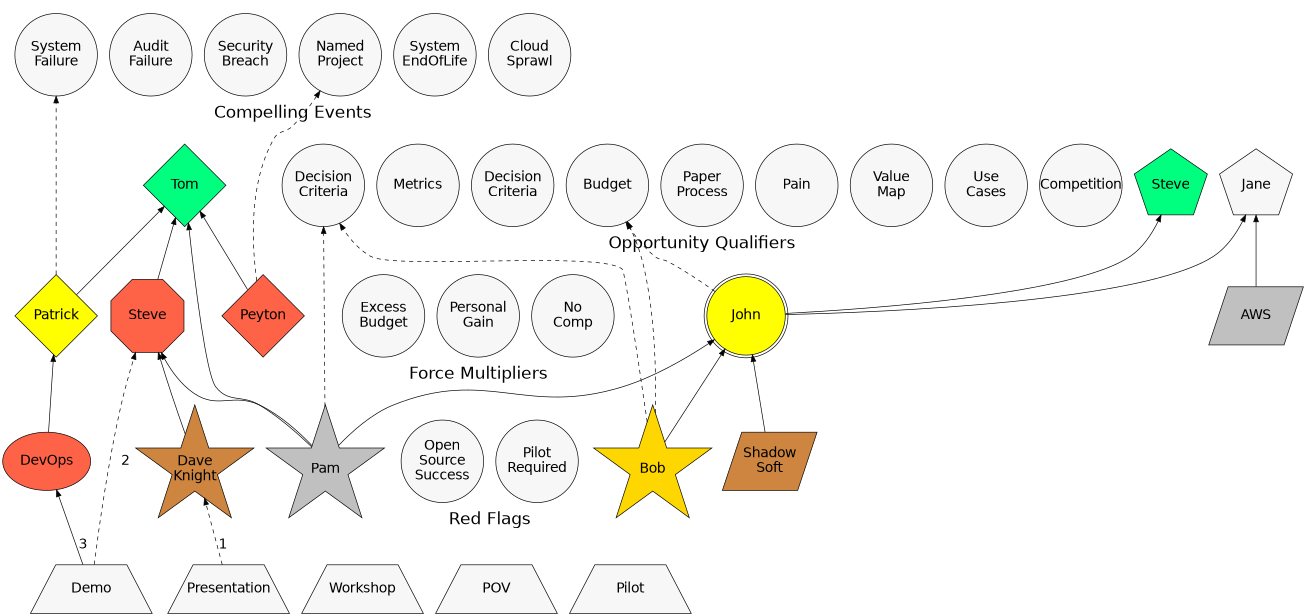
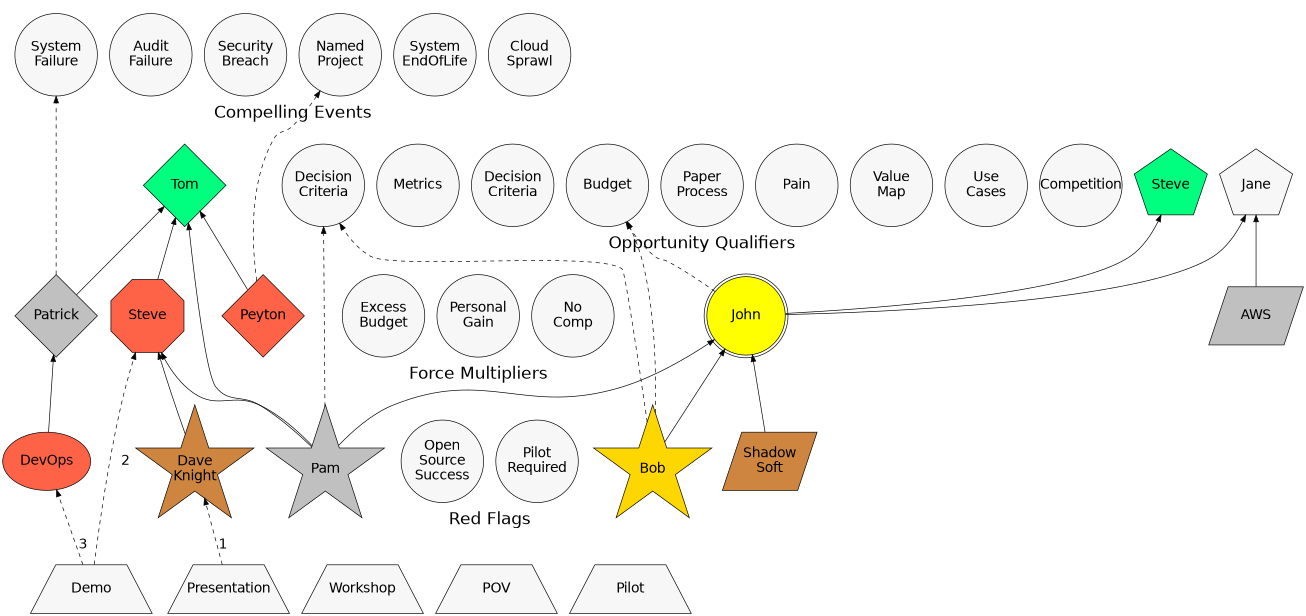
(56, 316) -> (56, 316)
(71, 531) -> (71, 531)
